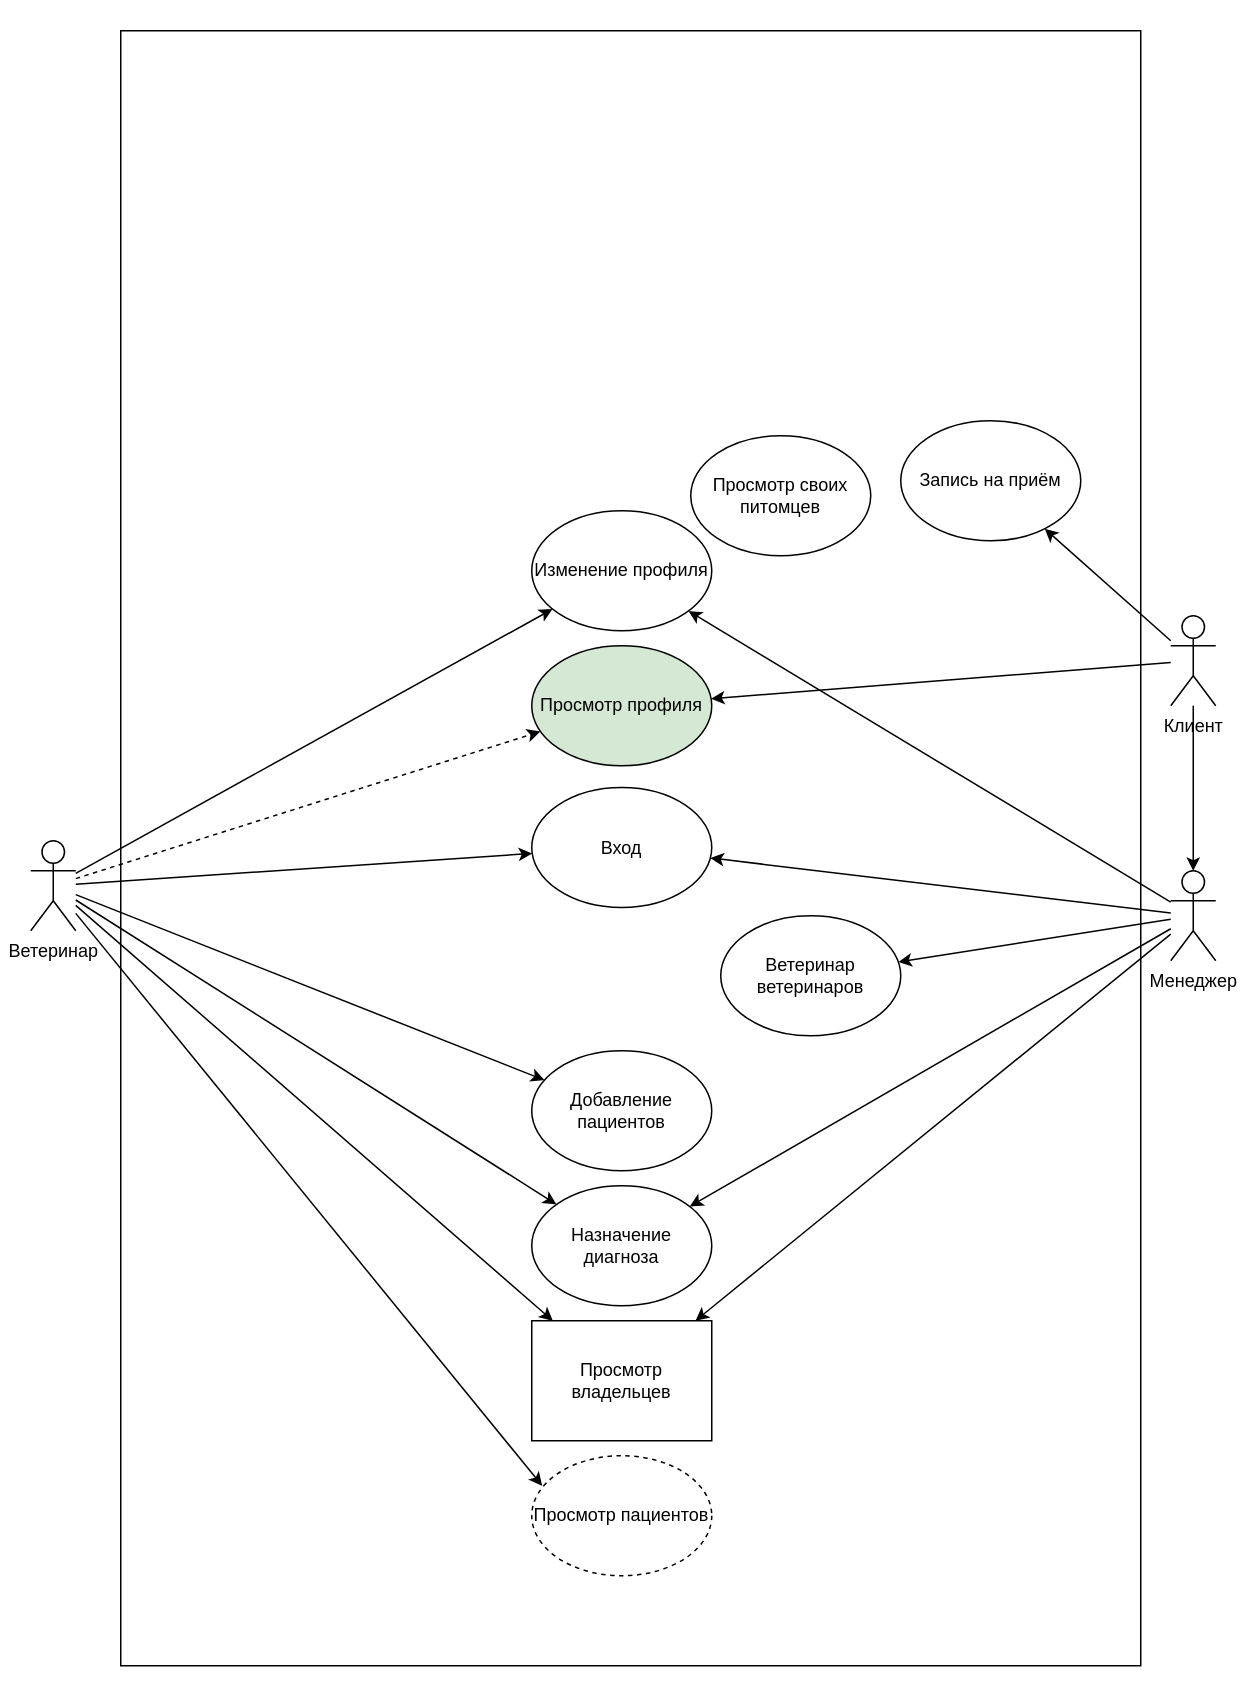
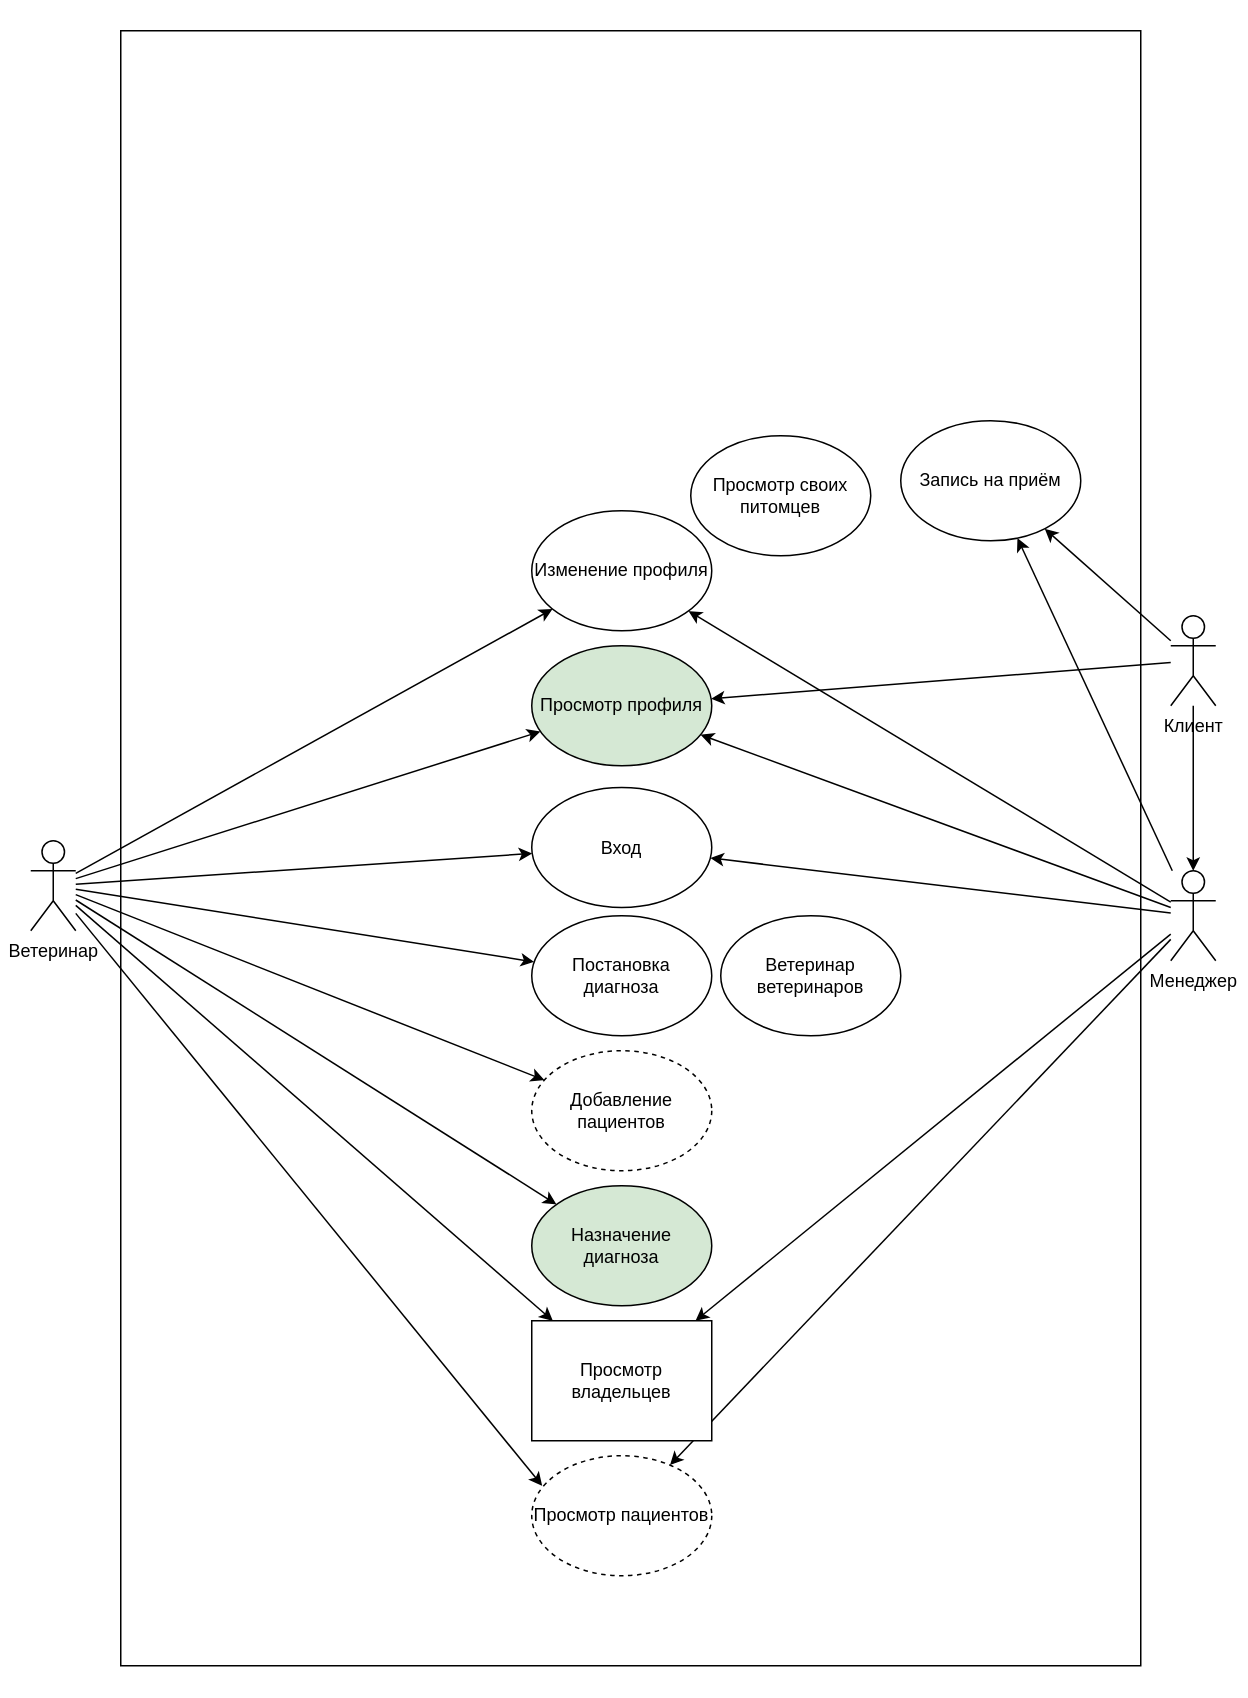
(304, 806) -> (304, 806)
none -> (941, 823)
none -> (300, 925)
(1039, 940) -> (1097, 709)
none -> (622, 976)
(935, 1065) -> (941, 1181)
(622, 1111) -> (622, 1111)
(622, 1246) -> (622, 1246)
